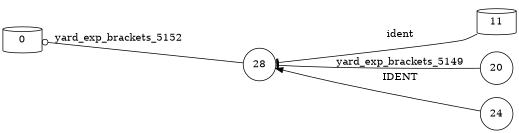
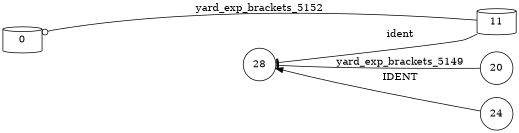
(146, 53) -> (262, 14)
